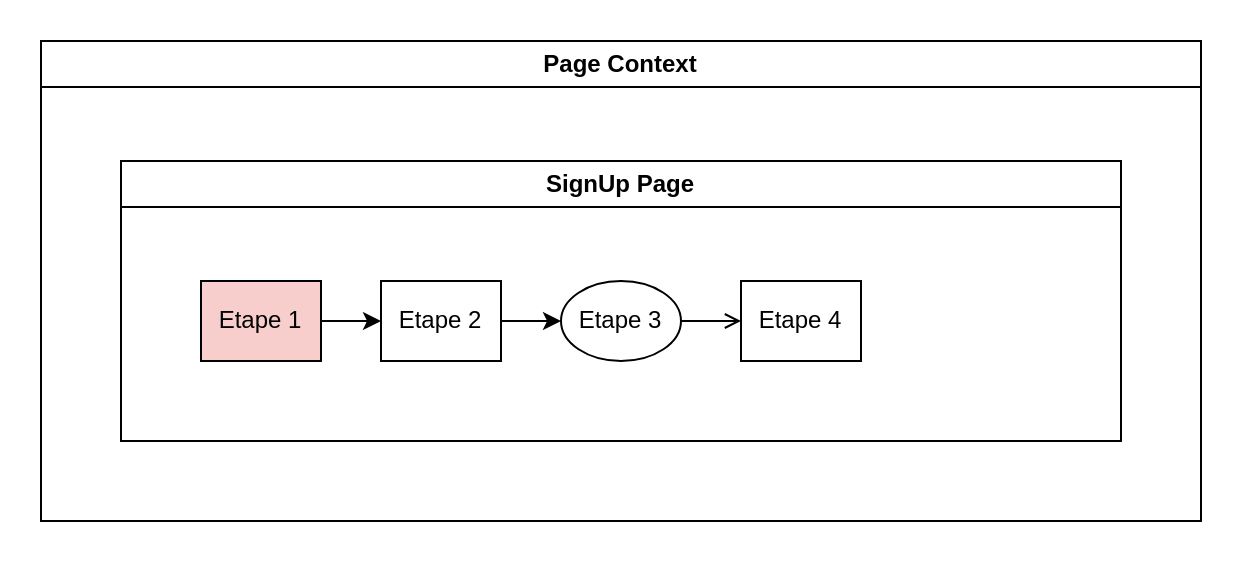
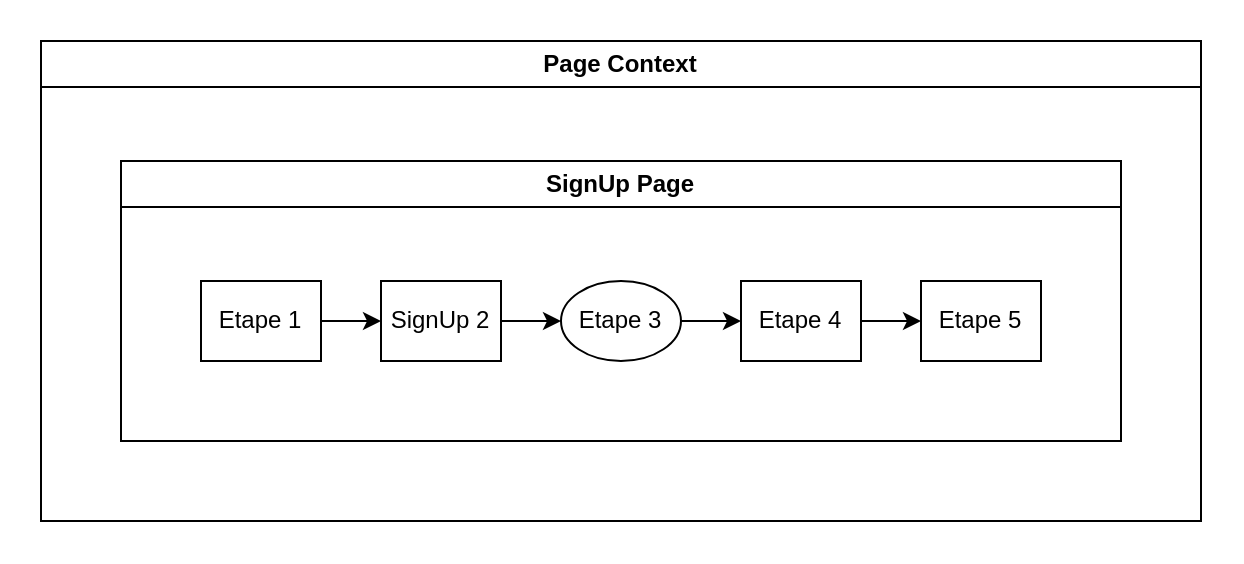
(261, 321) -> (261, 321)
(441, 321) -> (441, 321)
(728, 321) -> (726, 321)
none -> (884, 321)
none -> (981, 321)
